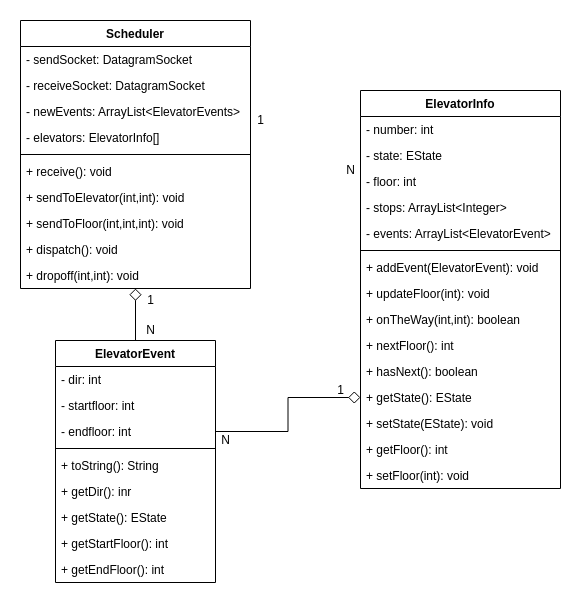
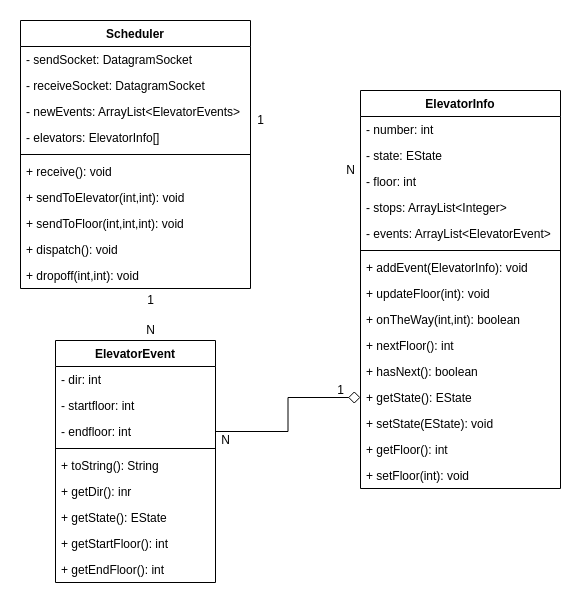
(462, 268) -> (459, 268)
(136, 320) -> none
